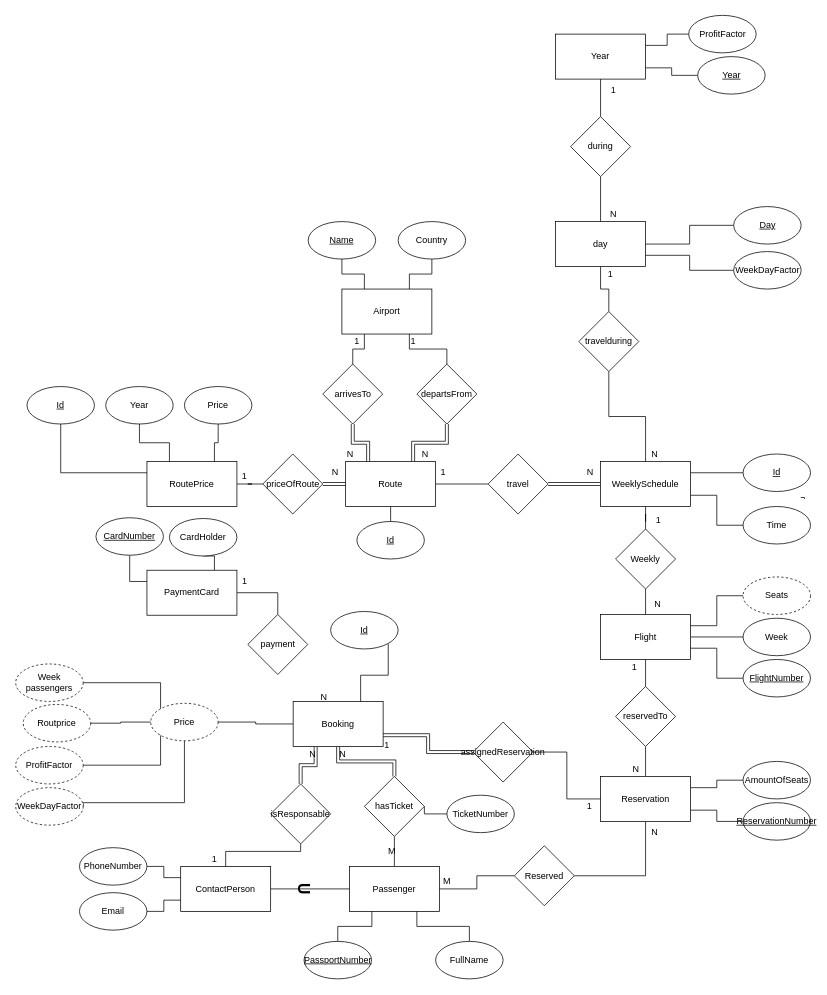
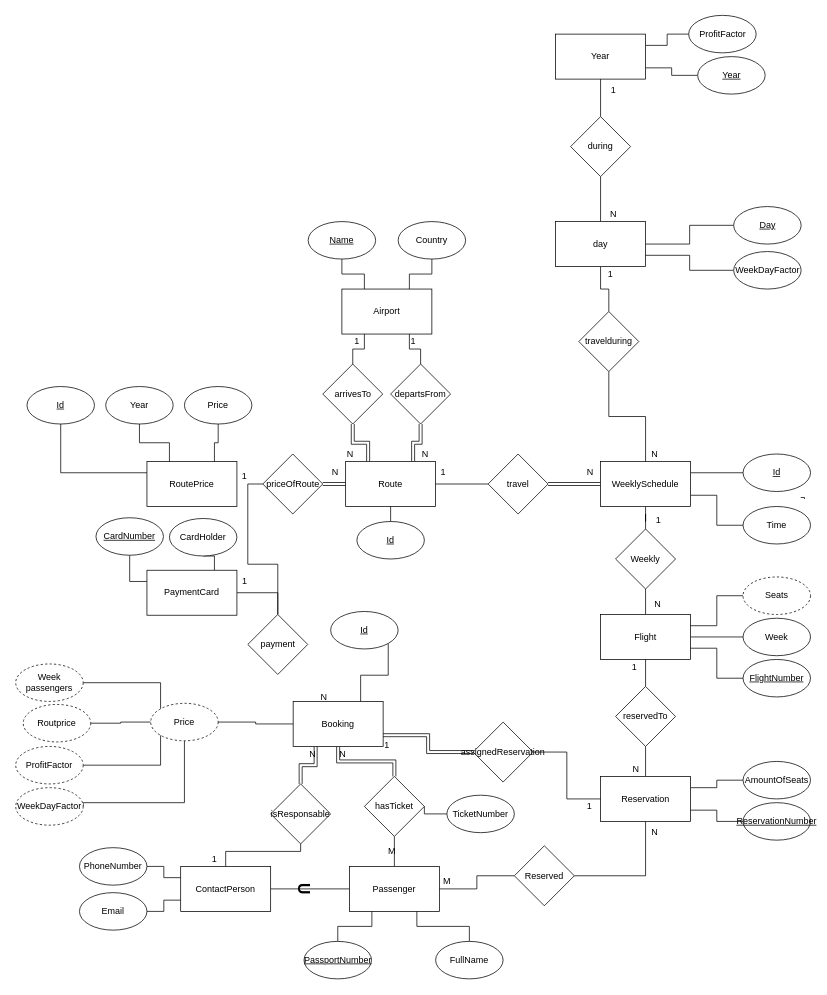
(447, 394) -> (420, 394)
(249, 484) -> (248, 549)
